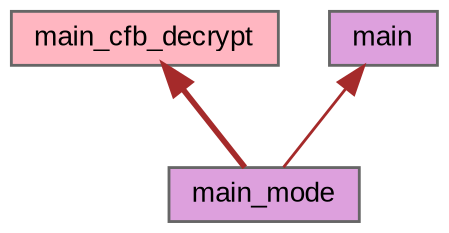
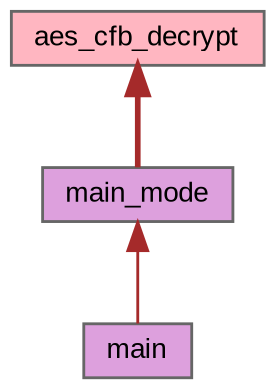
(145, 38) -> (138, 38)
(315, 128) -> (138, 287)
